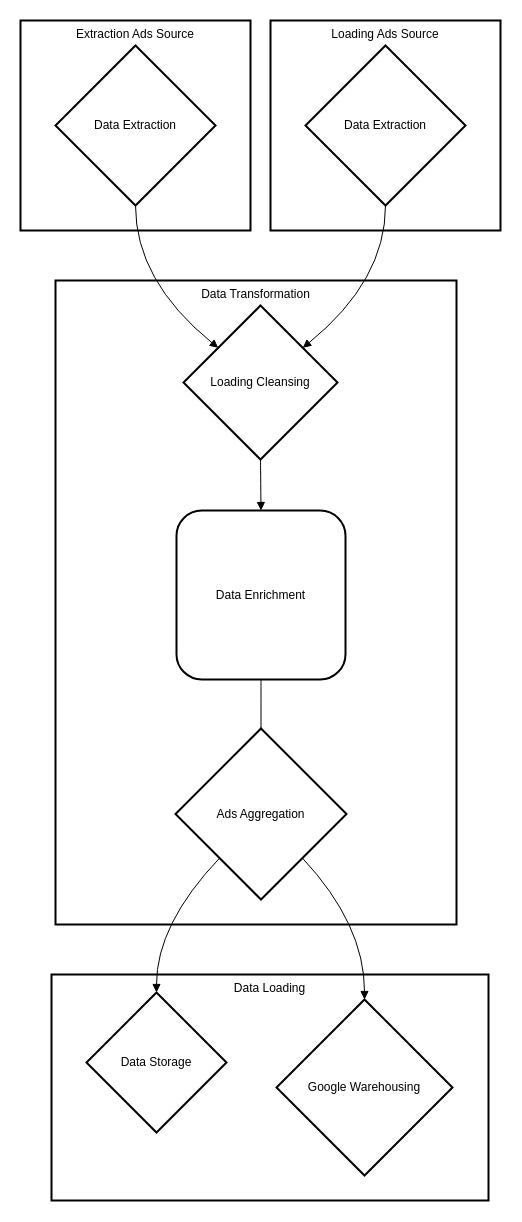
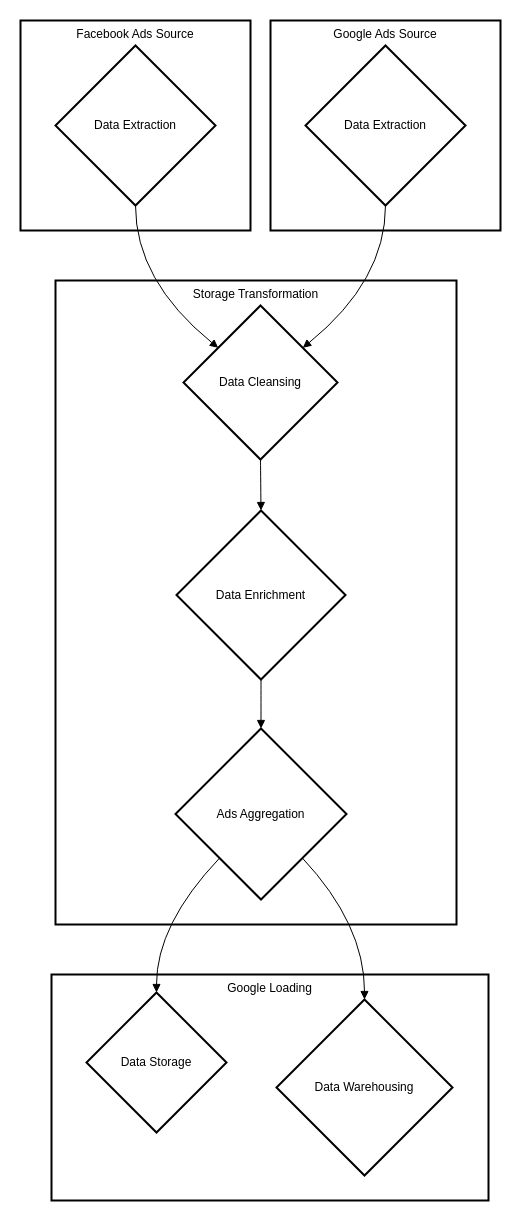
(136, 35) -> (136, 35)
(386, 35) -> (386, 35)
(256, 295) -> (256, 295)
(261, 383) -> (261, 383)
(261, 595) -> (261, 595)
(261, 722) -> (261, 719)
(270, 989) -> (270, 989)
(365, 1088) -> (365, 1088)
